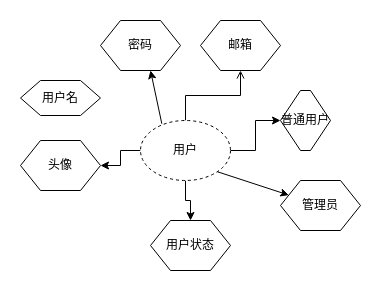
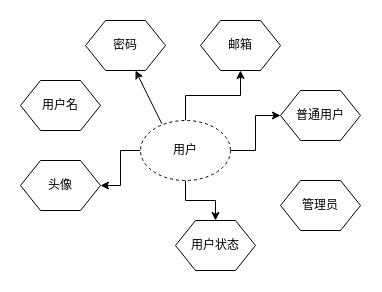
(141, 46) -> (126, 46)
(241, 76) -> (241, 78)
(61, 98) -> (61, 106)
(306, 121) -> (321, 116)
(61, 166) -> (61, 186)
(250, 182) -> none
(191, 246) -> (216, 246)
